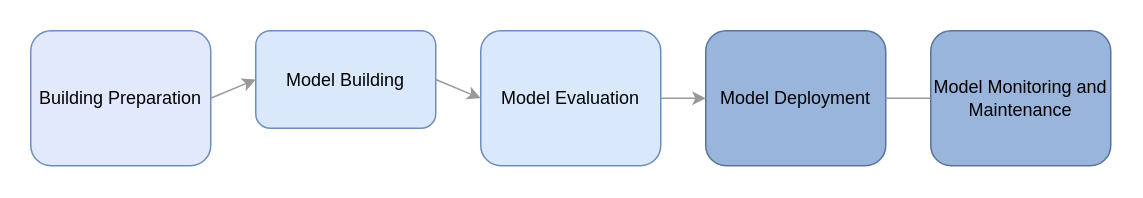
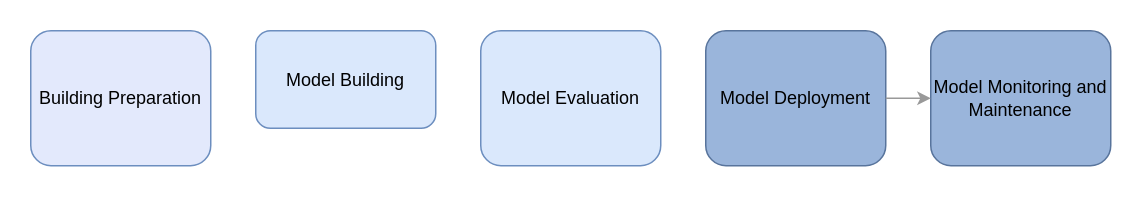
(453, 87) -> none
(228, 91) -> none
(678, 98) -> none
(923, 98) -> (919, 98)
